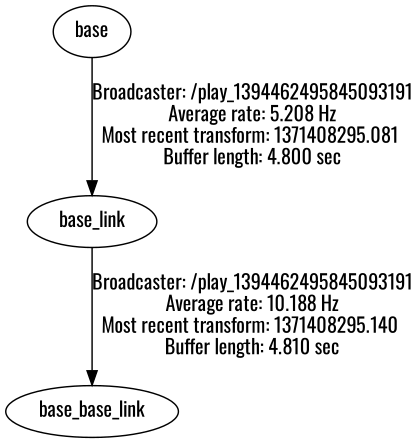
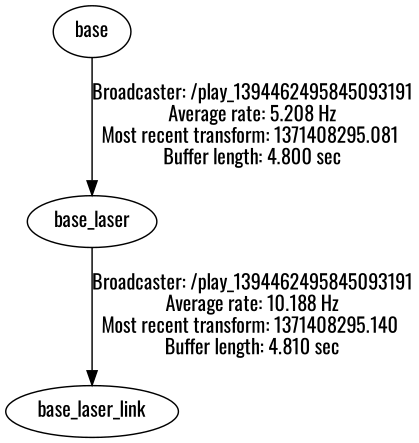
(92, 222) -> (92, 222)
(92, 412) -> (92, 412)
